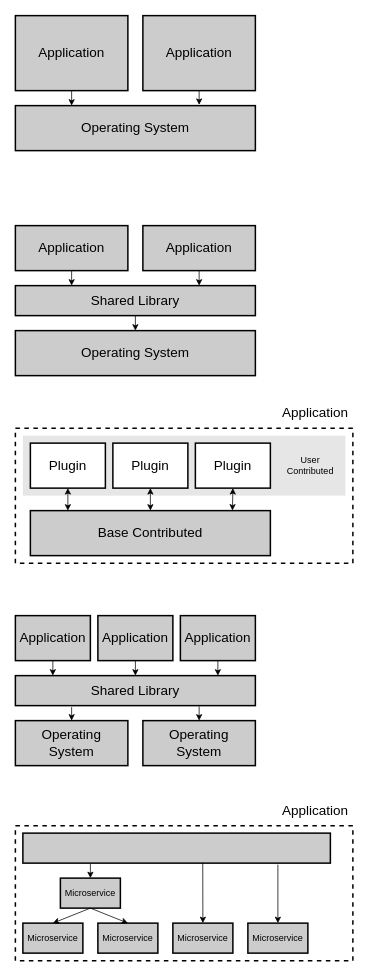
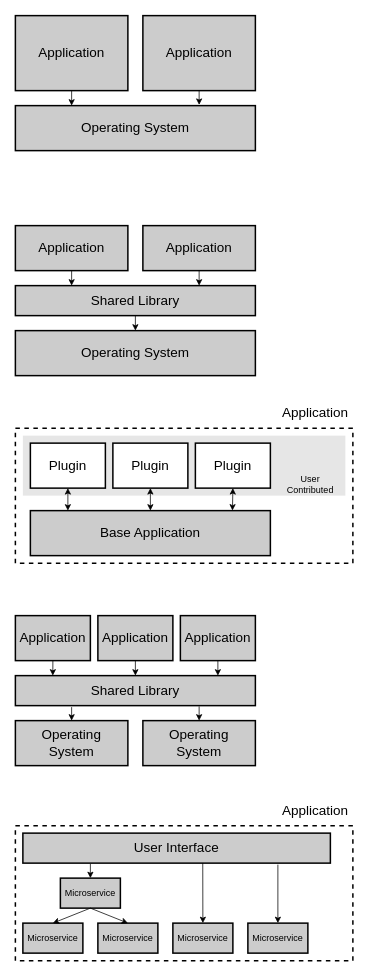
(311, 465) -> (311, 484)
(150, 533) -> (150, 533)
none -> (177, 848)
